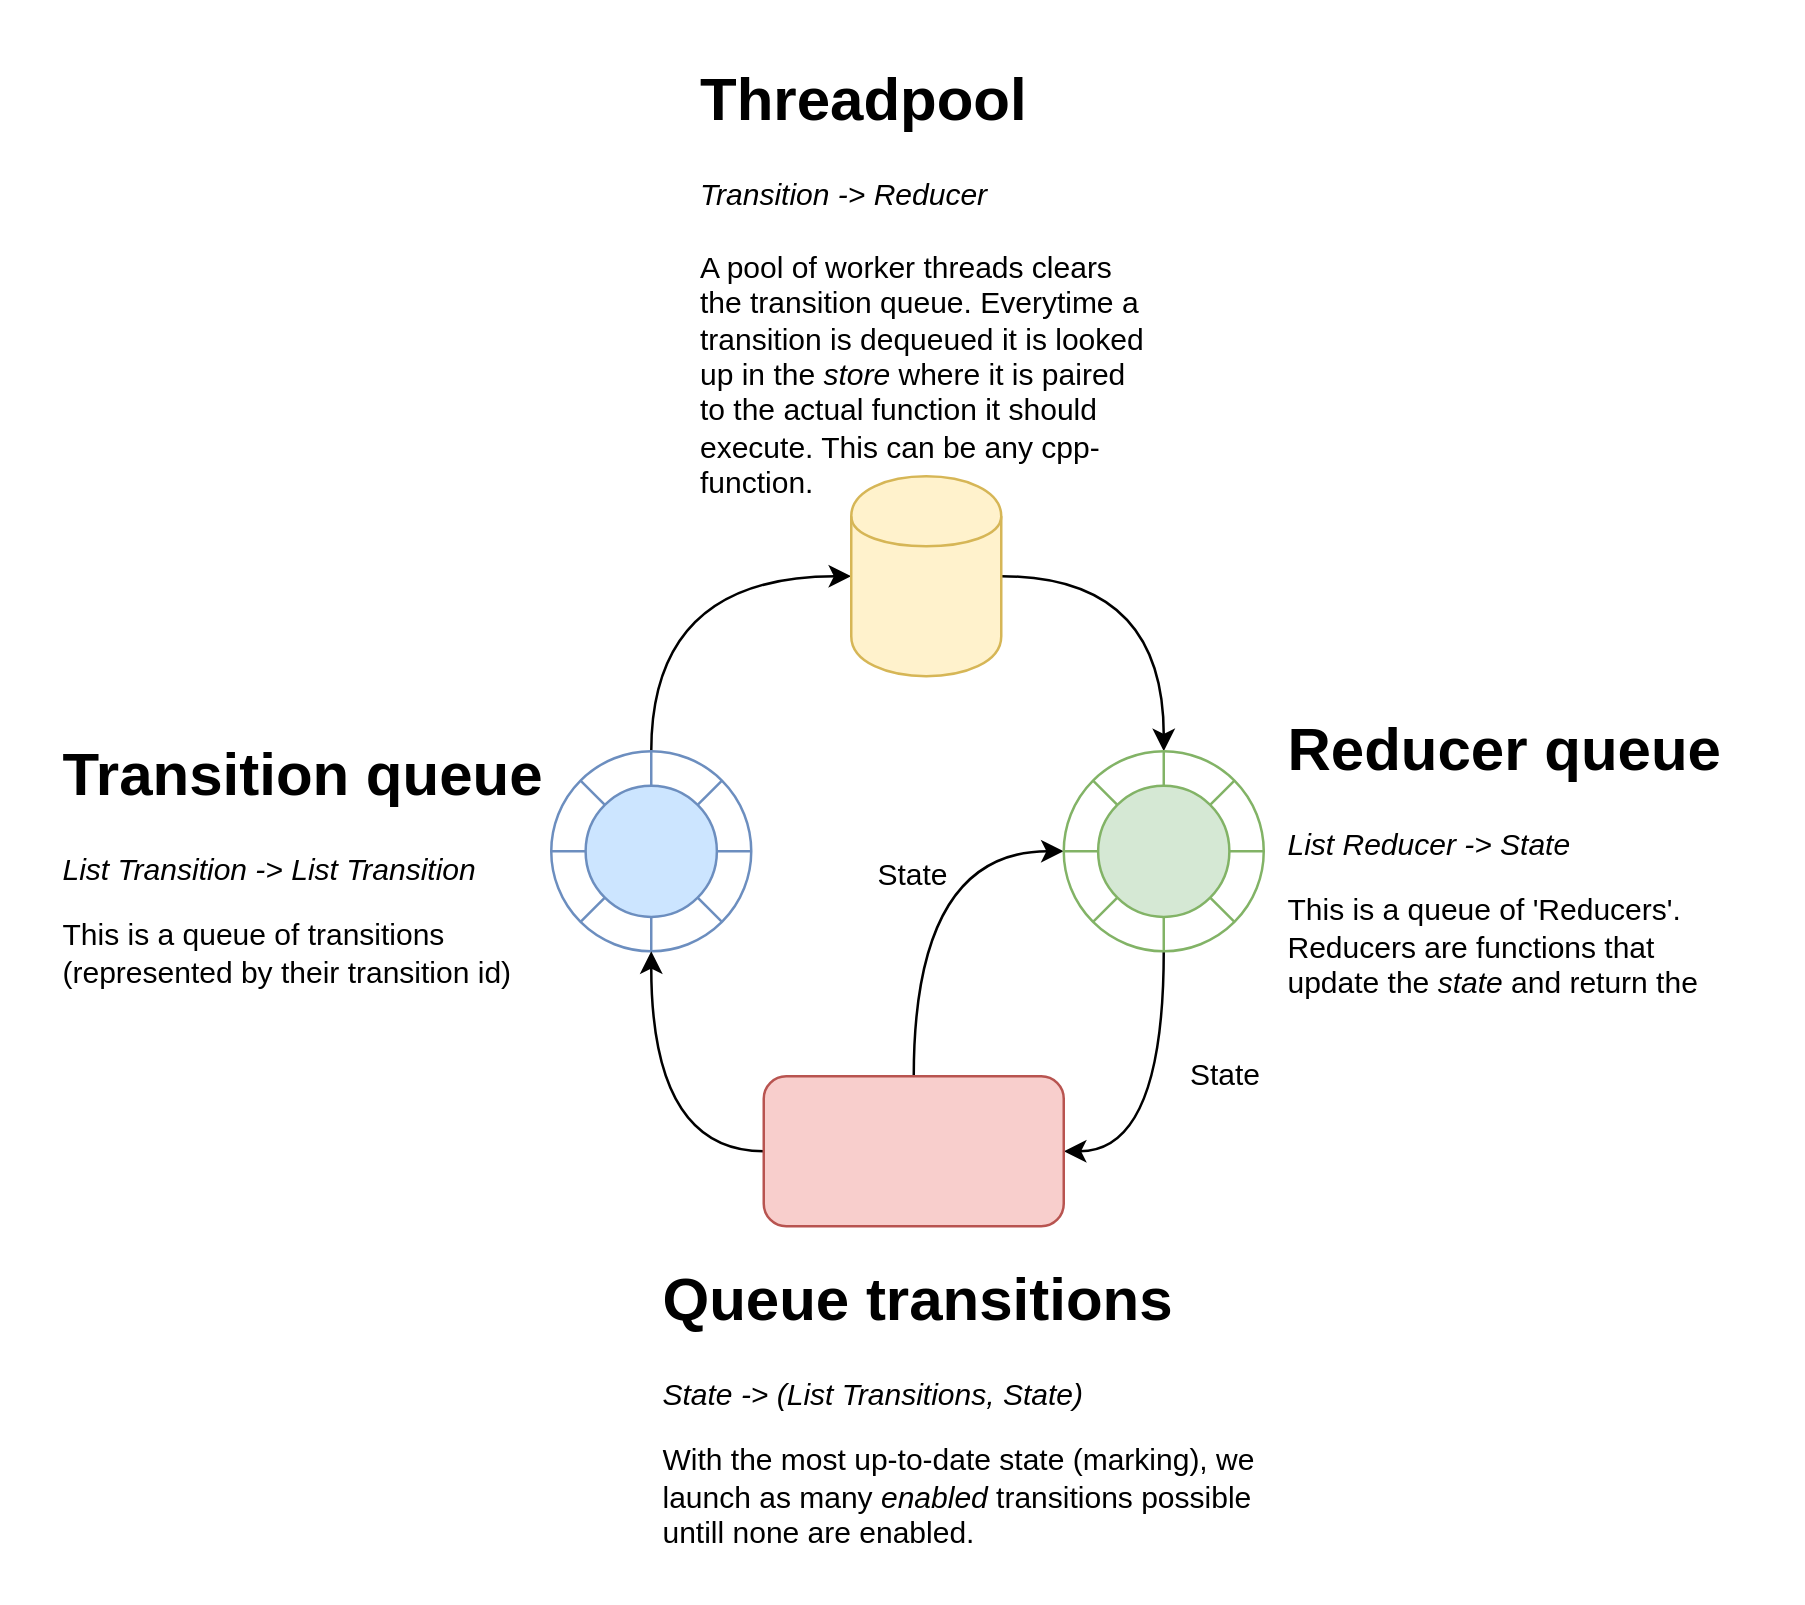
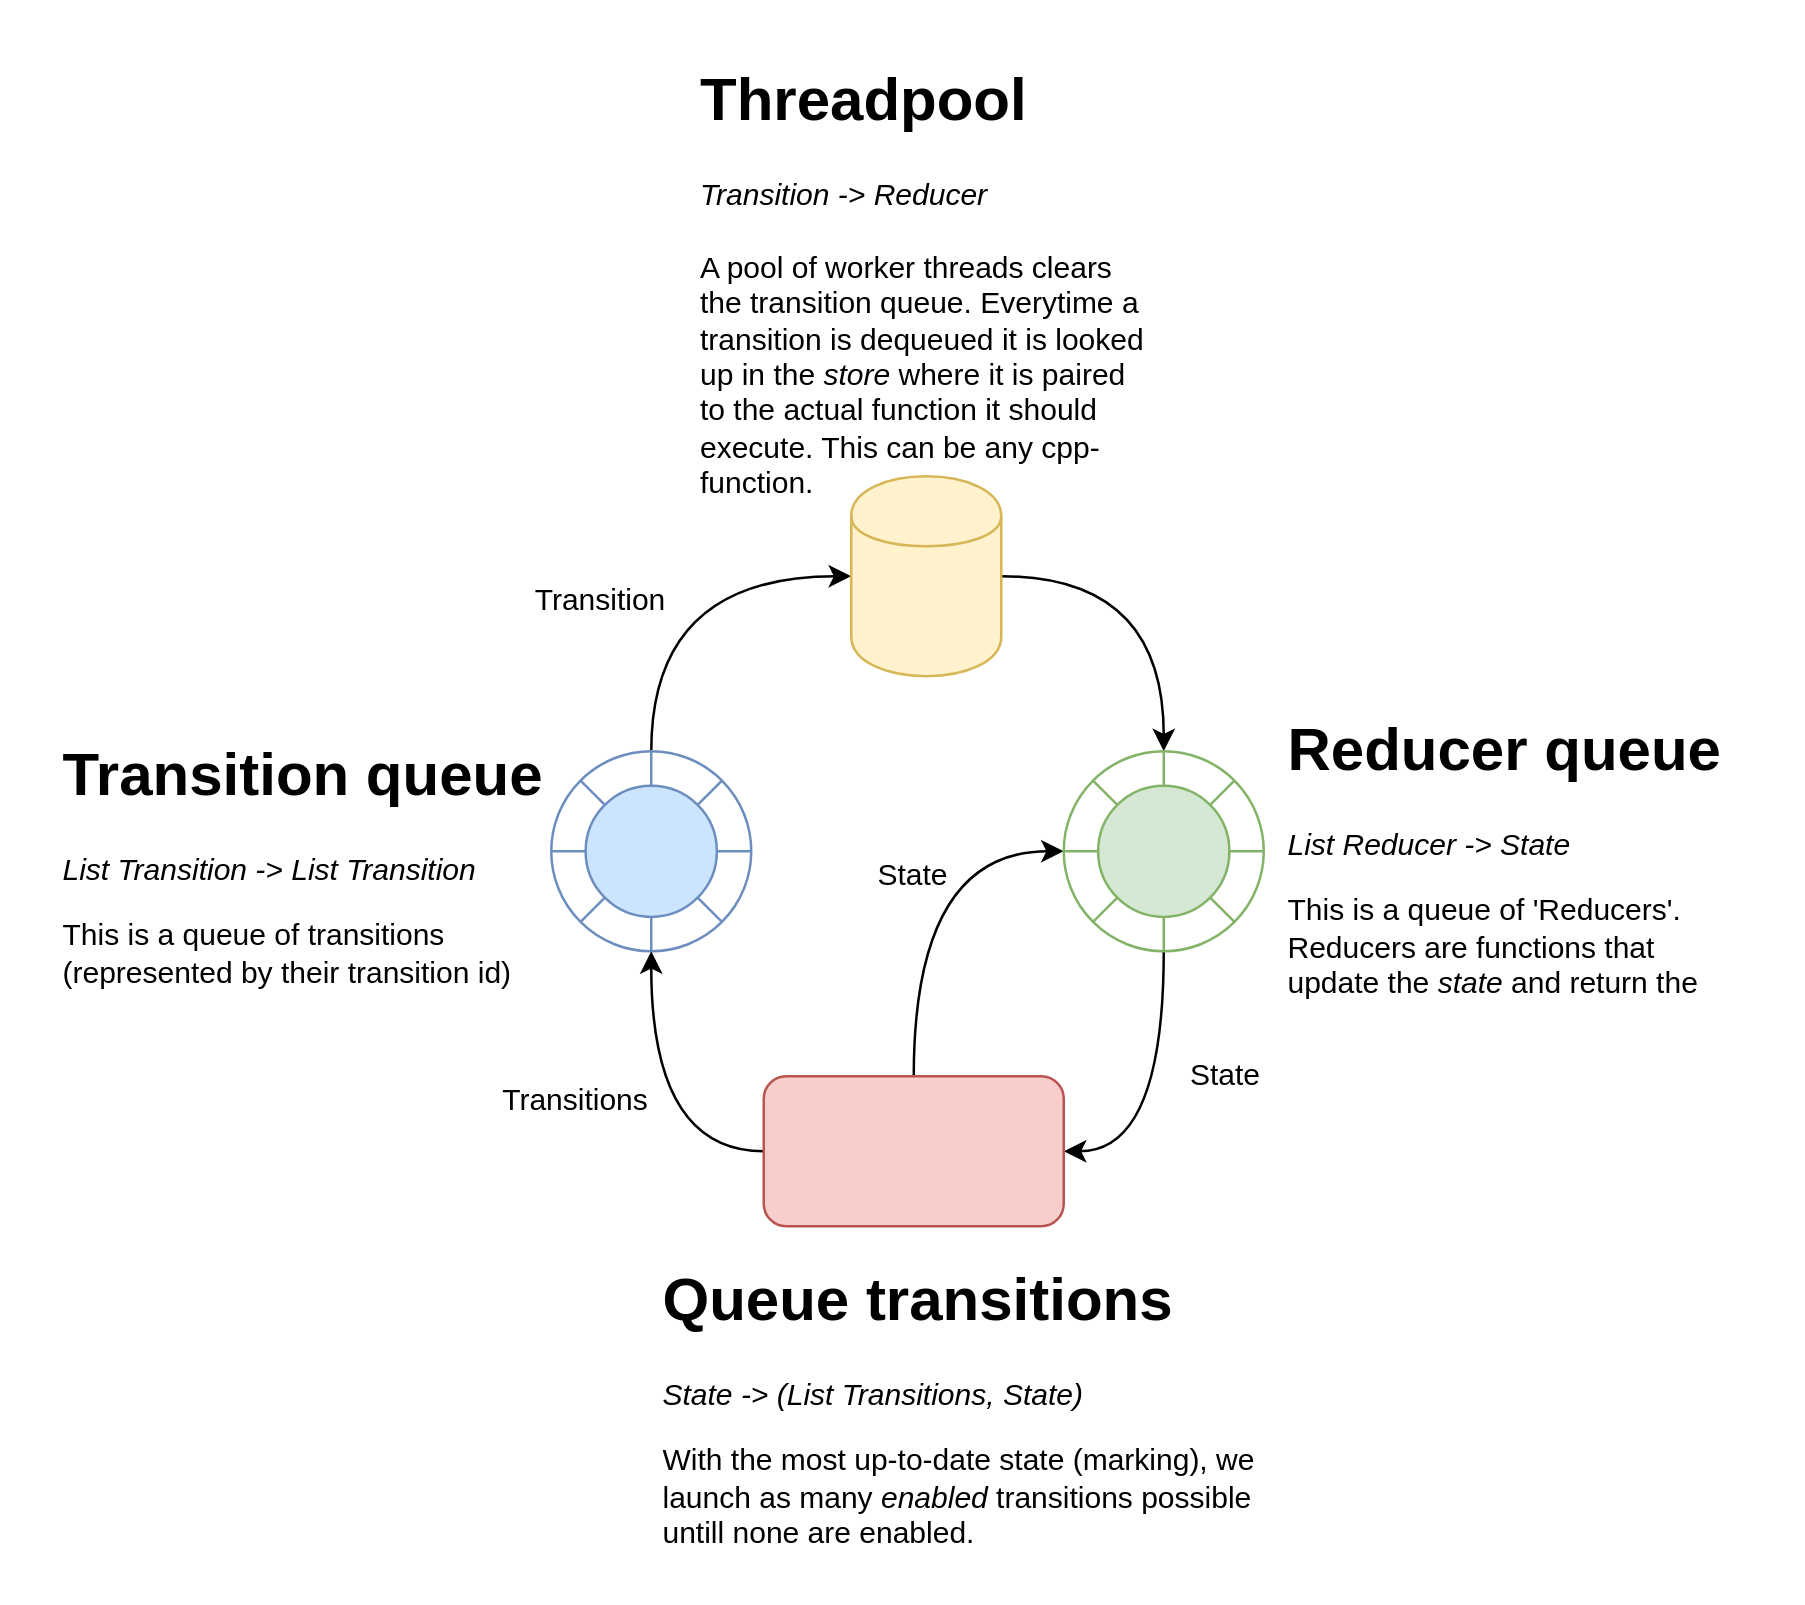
none -> (601, 601)
none -> (576, 1101)
